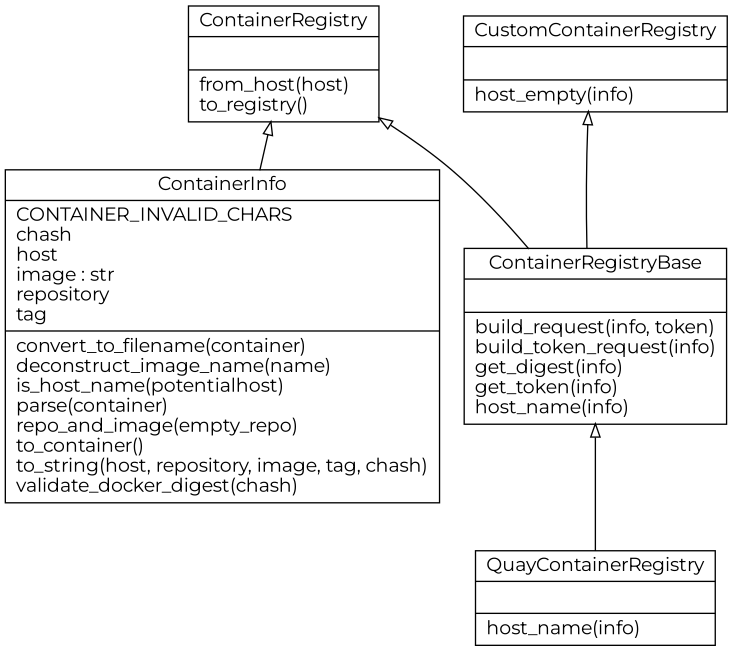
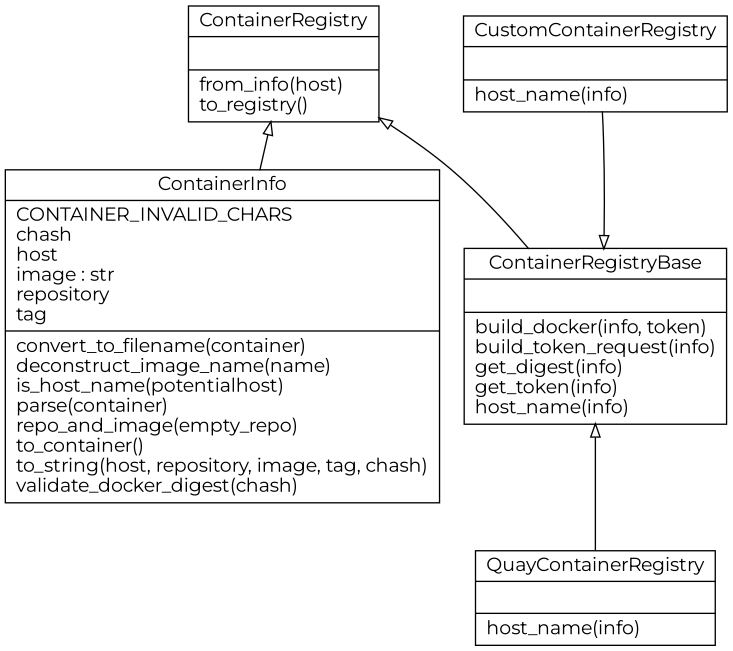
(274, 85) -> (272, 85)
(555, 95) -> (551, 95)
(586, 187) -> (604, 173)
(595, 328) -> (591, 328)
